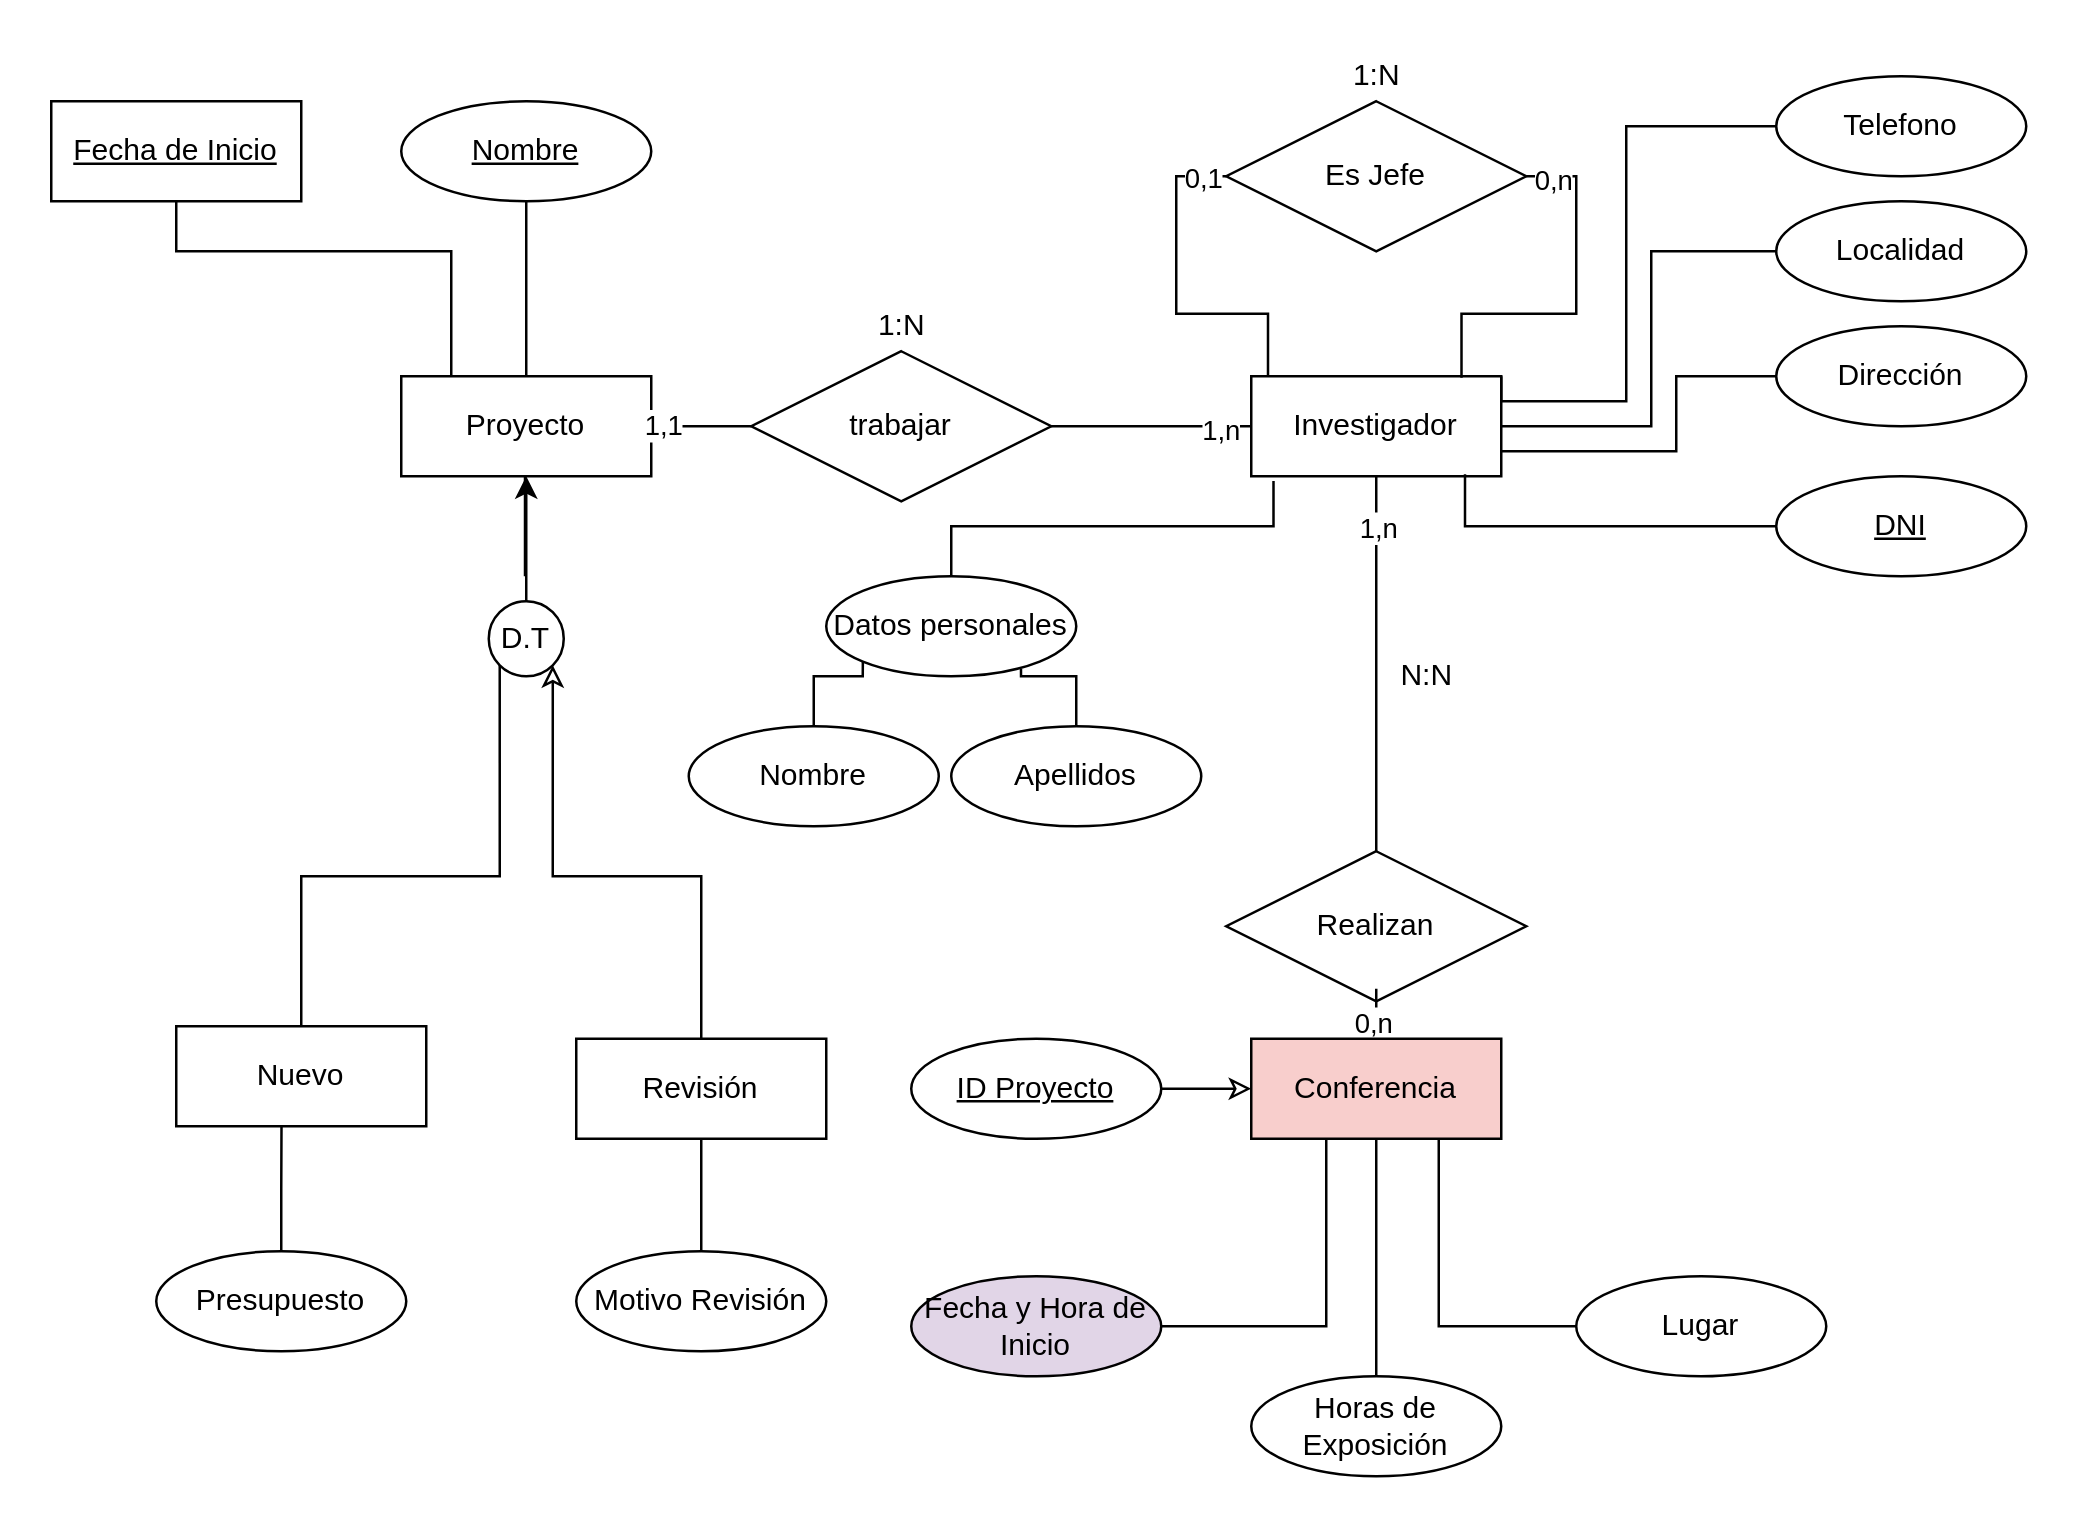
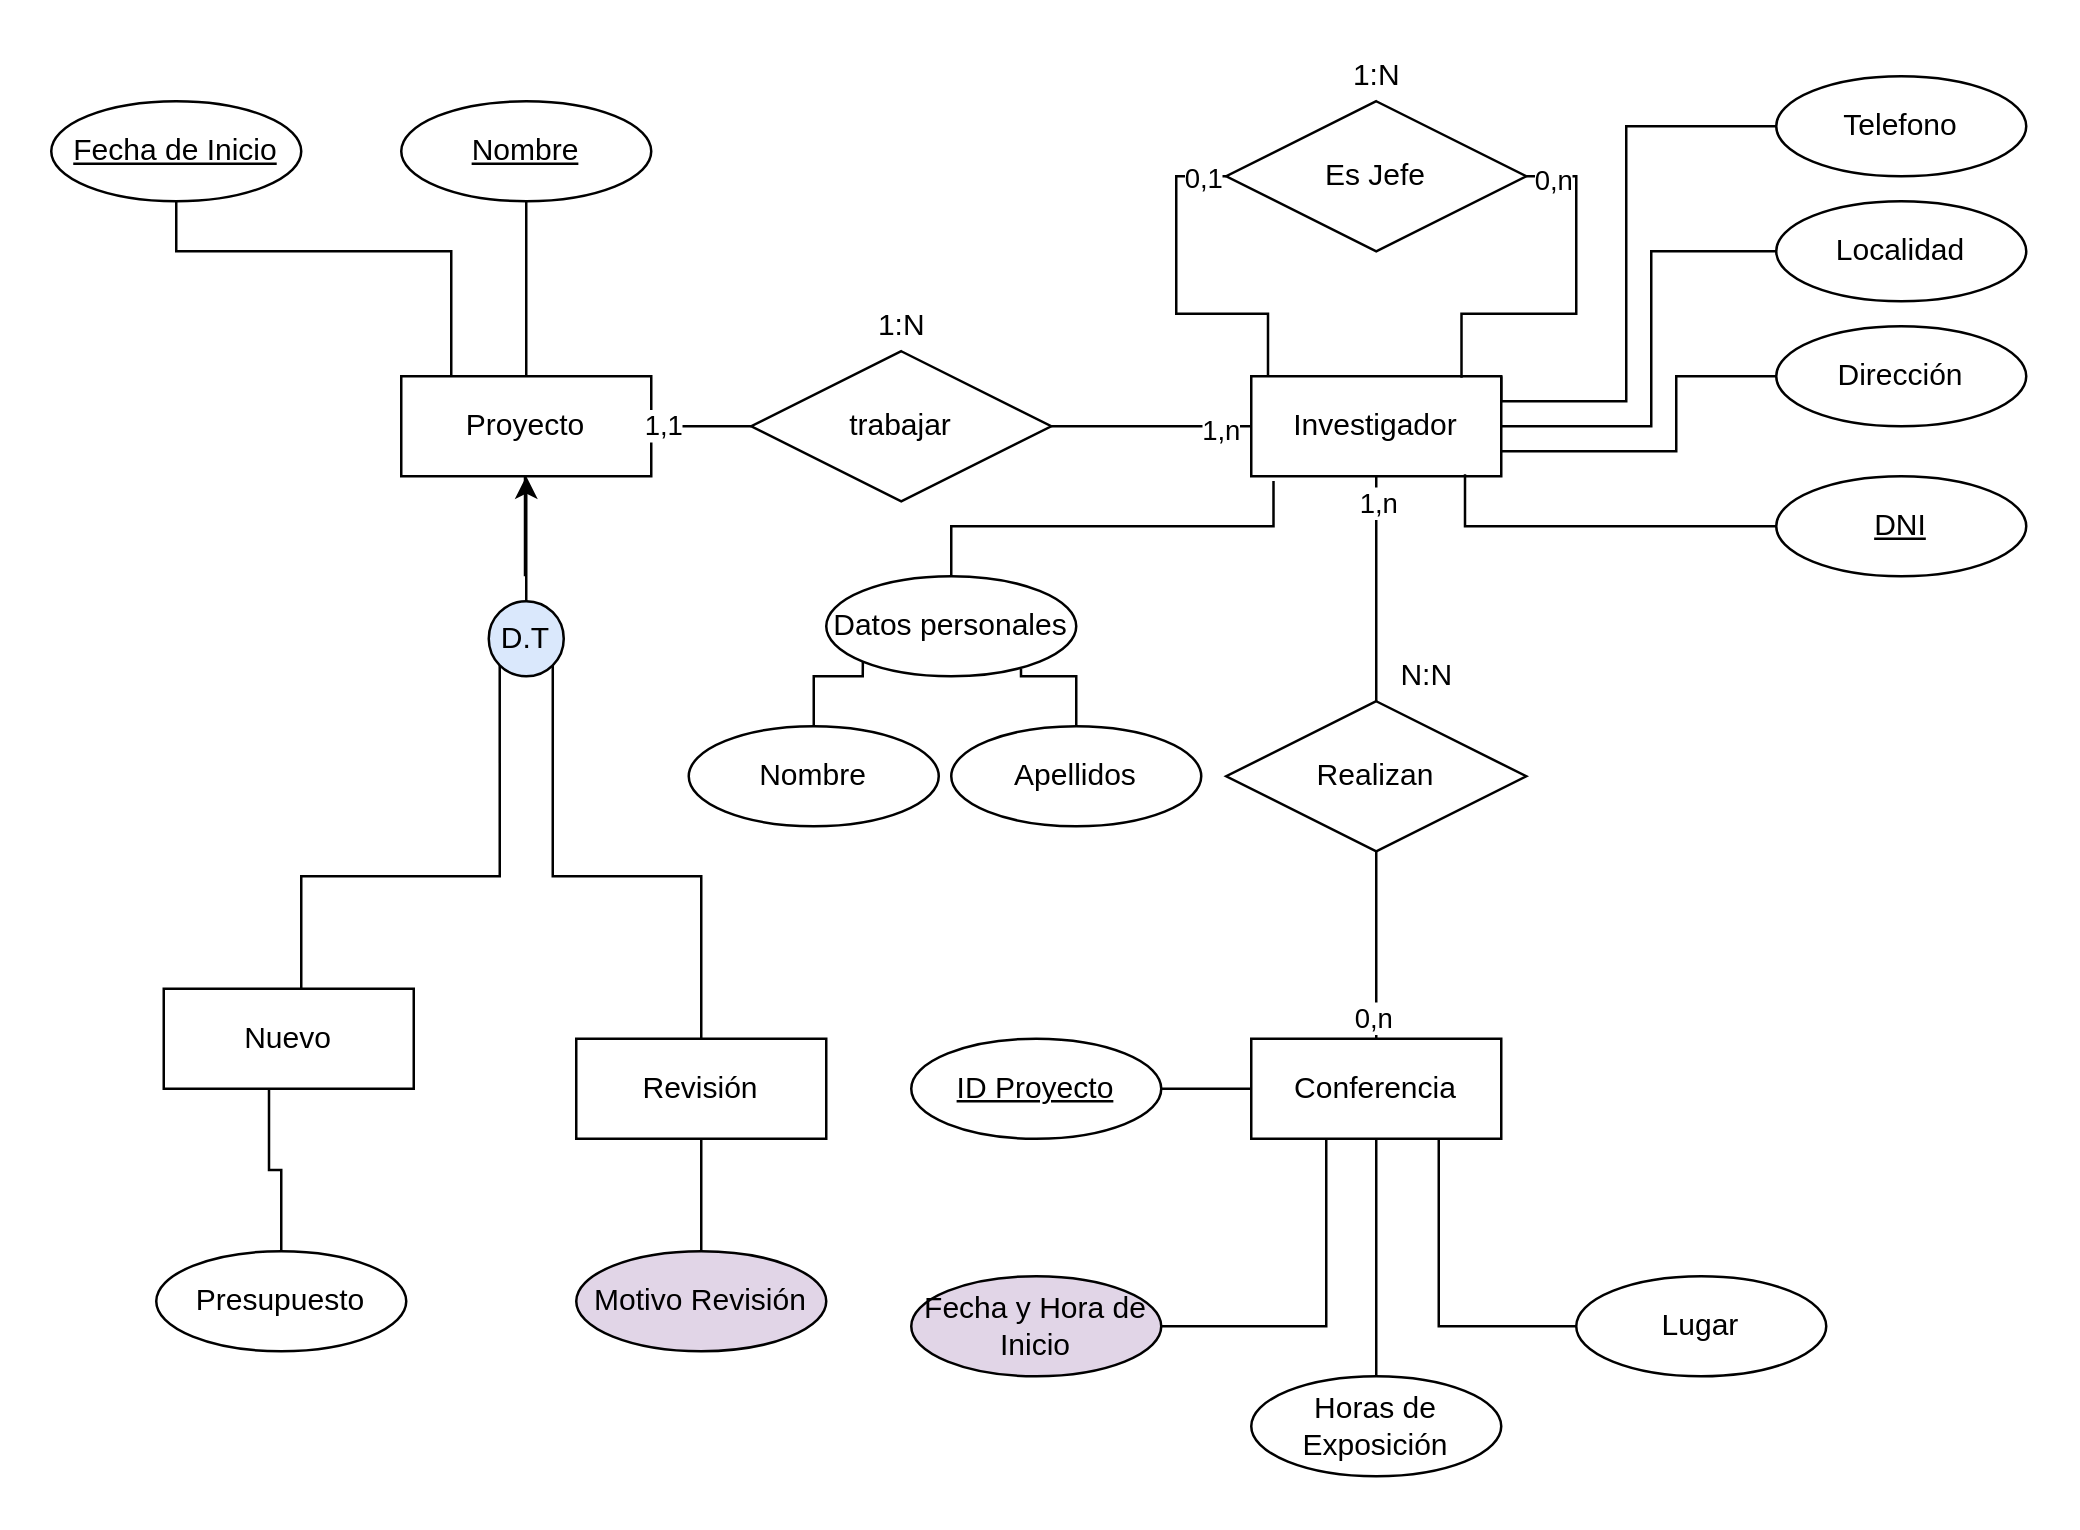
(176, 151) -> (176, 151)
(526, 639) -> (526, 639)
(553, 683) -> (553, 676)
(1376, 926) -> (1376, 776)
(301, 1076) -> (289, 1039)
(1233, 1089) -> (1240, 1089)
(1376, 1089) -> (1376, 1089)
(701, 1301) -> (701, 1301)
